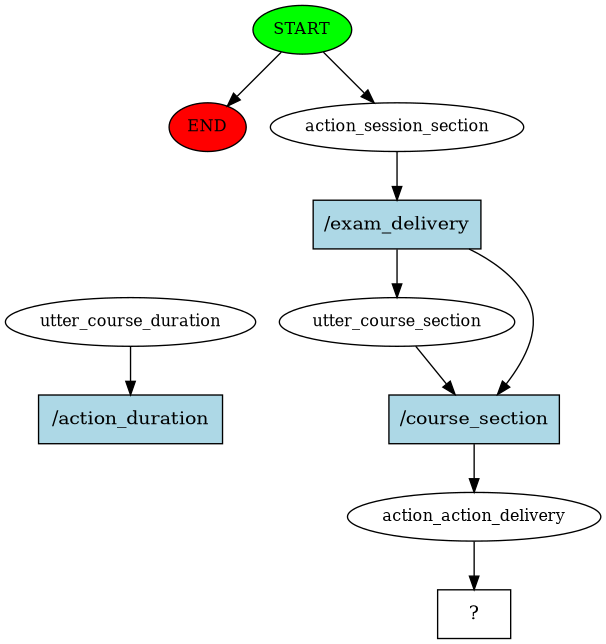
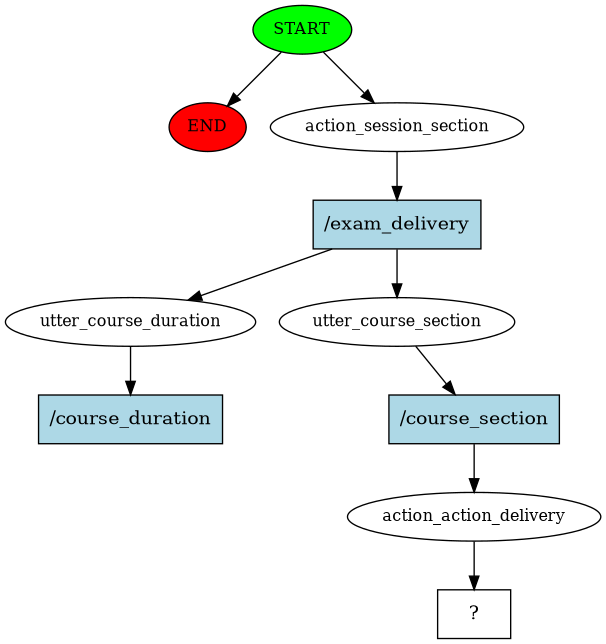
(530, 306) -> (266, 272)
(131, 419) -> (131, 419)
